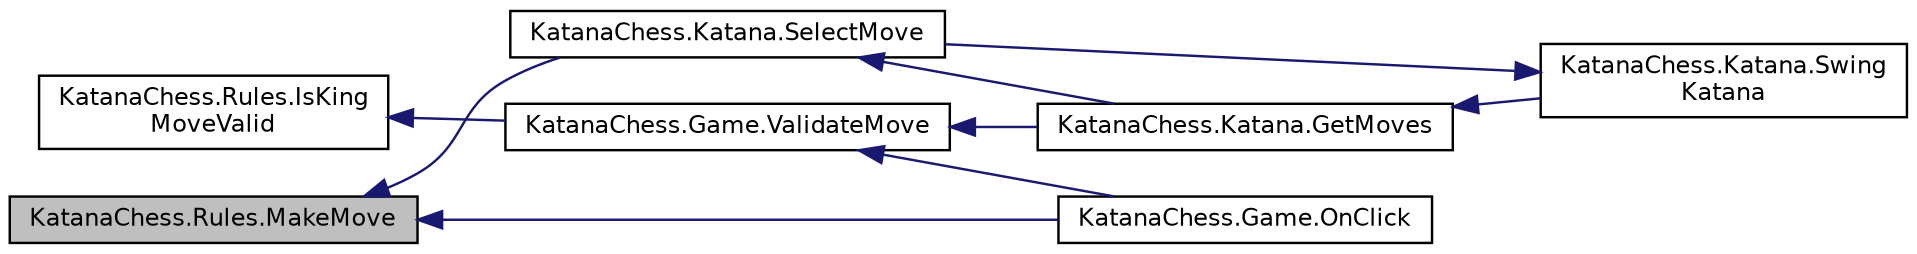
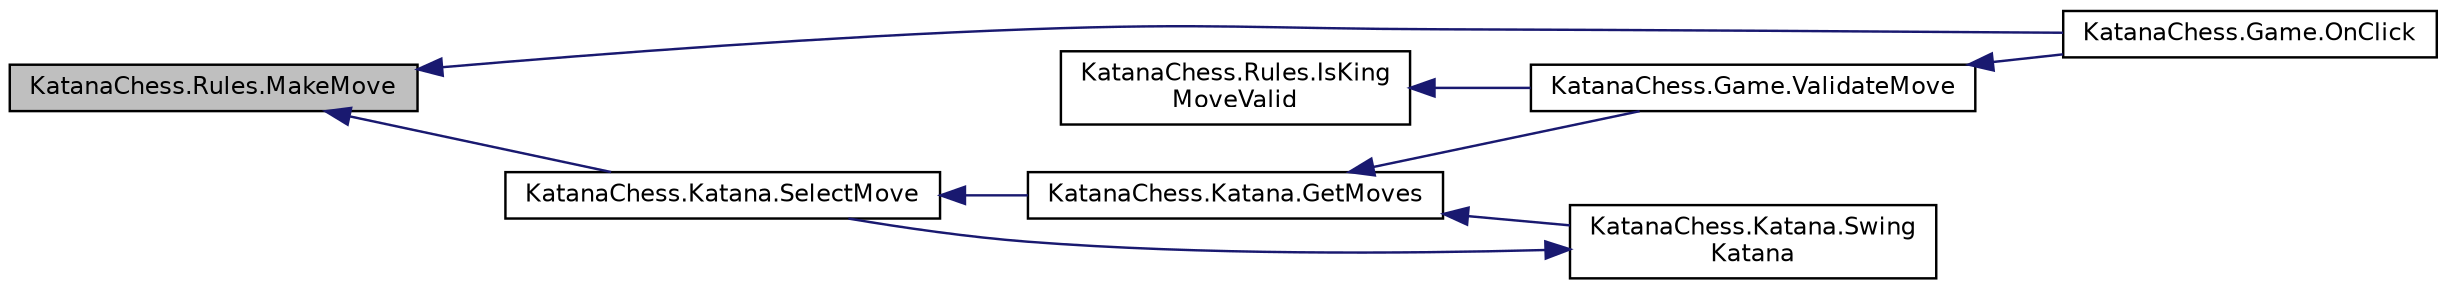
(1006, 127) -> (1506, 139)
